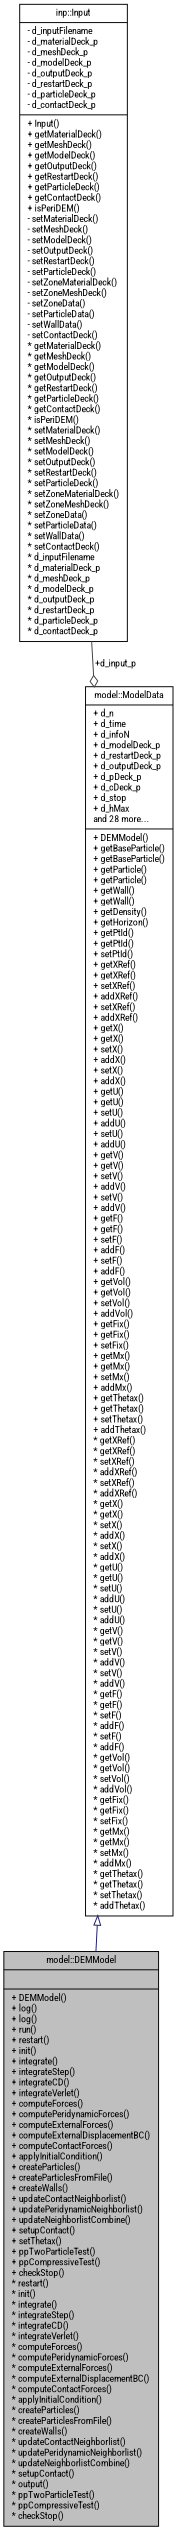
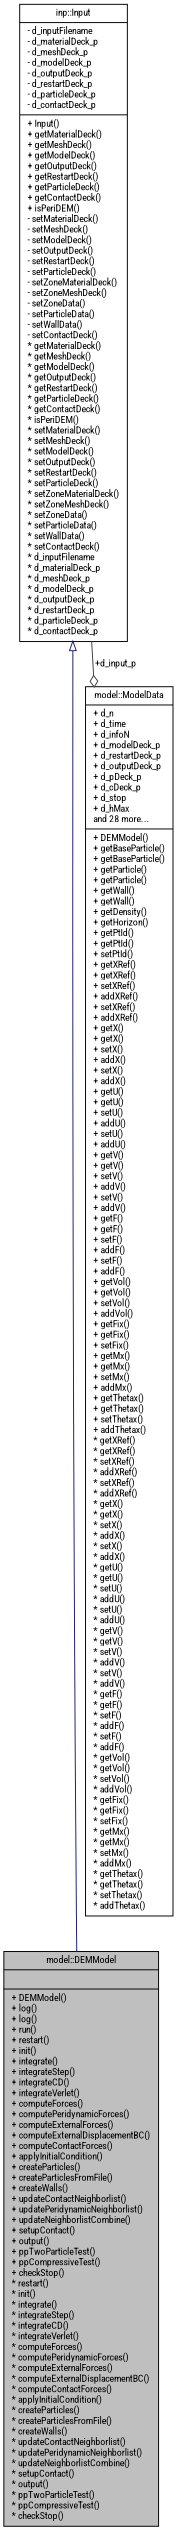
(97, 1939) -> (73, 1301)
(37, 2241) -> (31, 2241)
